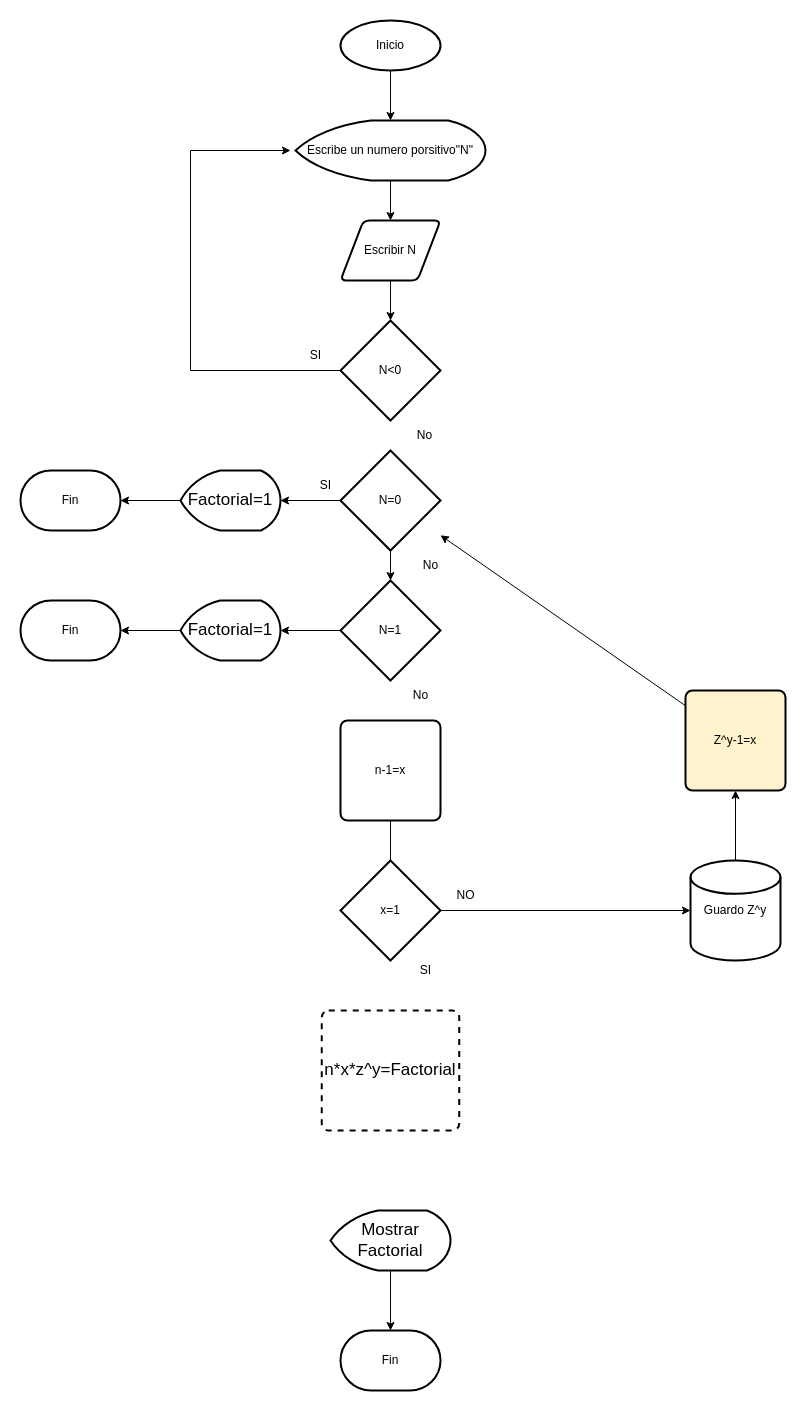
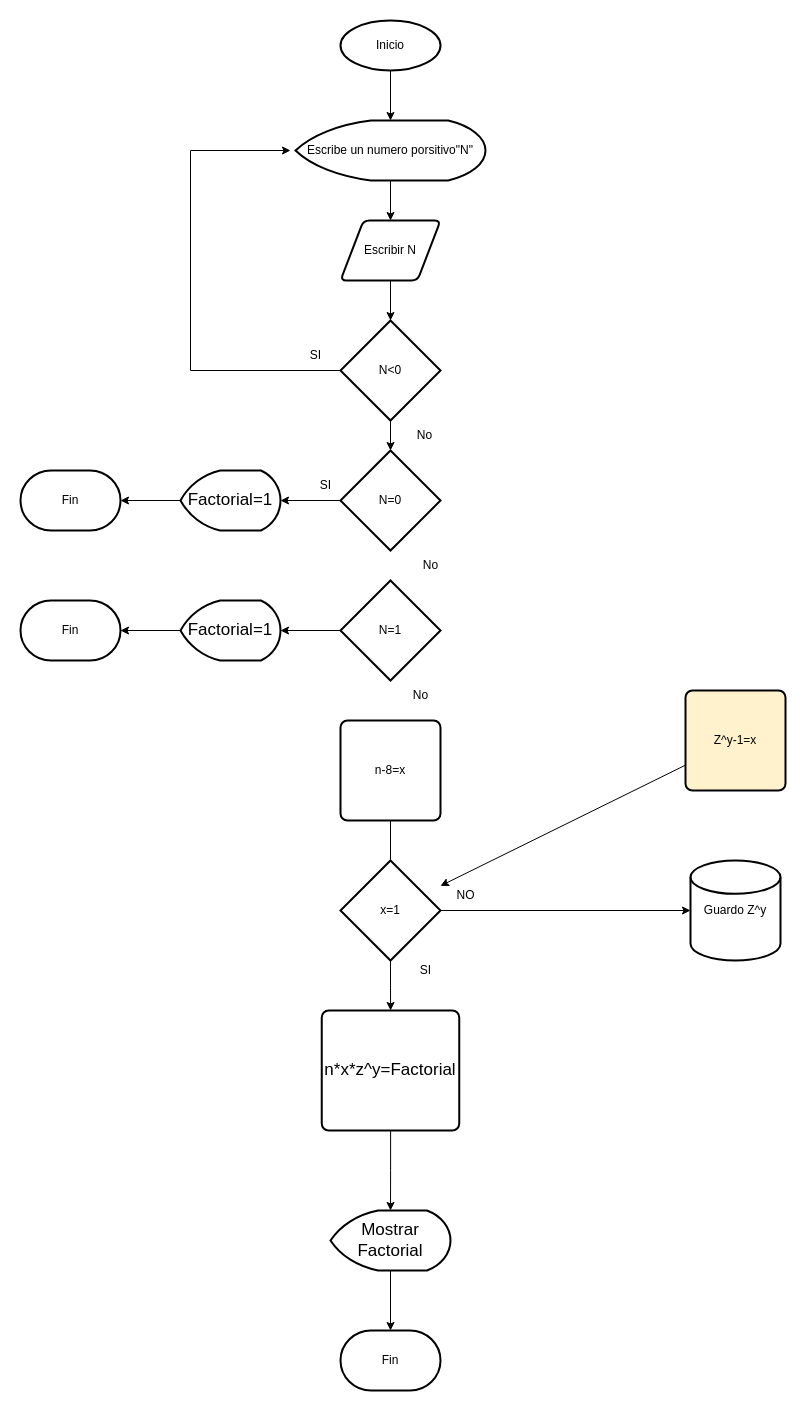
none -> (391, 440)
(391, 570) -> none
(566, 622) -> (566, 824)
(391, 771) -> (391, 771)
(736, 829) -> none
none -> (391, 982)
(391, 1071) -> (391, 1071)
none -> (391, 1167)
